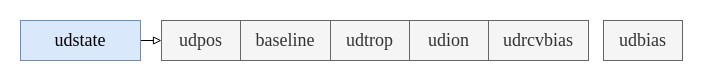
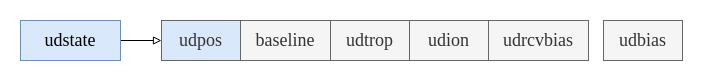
(81, 41) -> (71, 41)
(201, 41) -> (201, 41)
